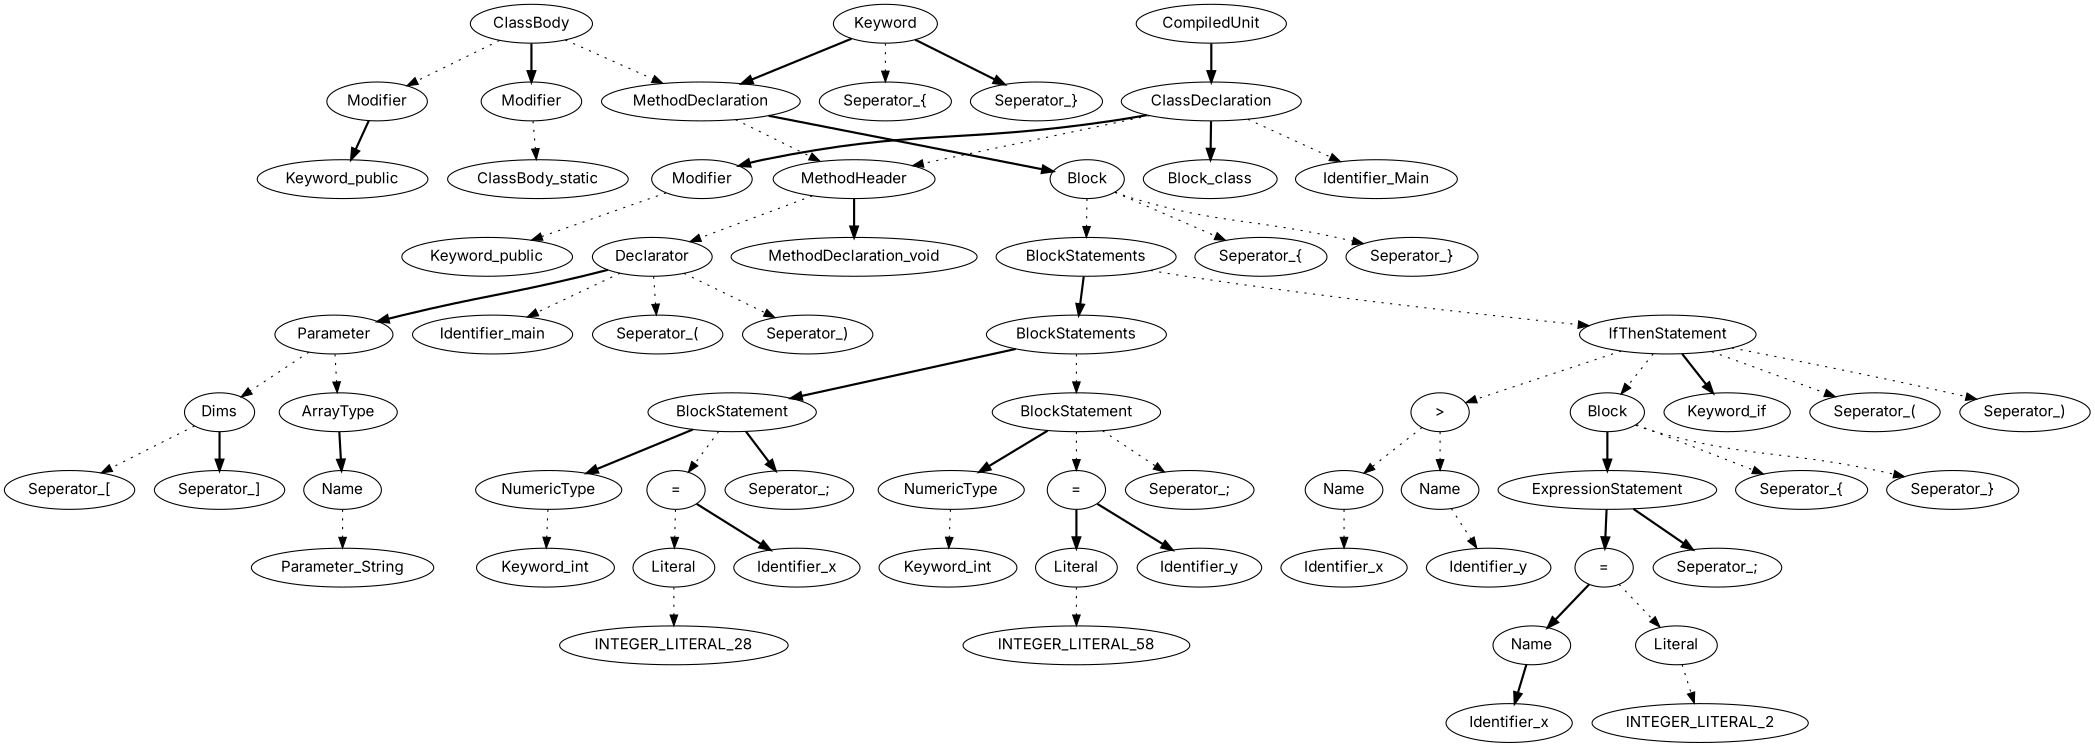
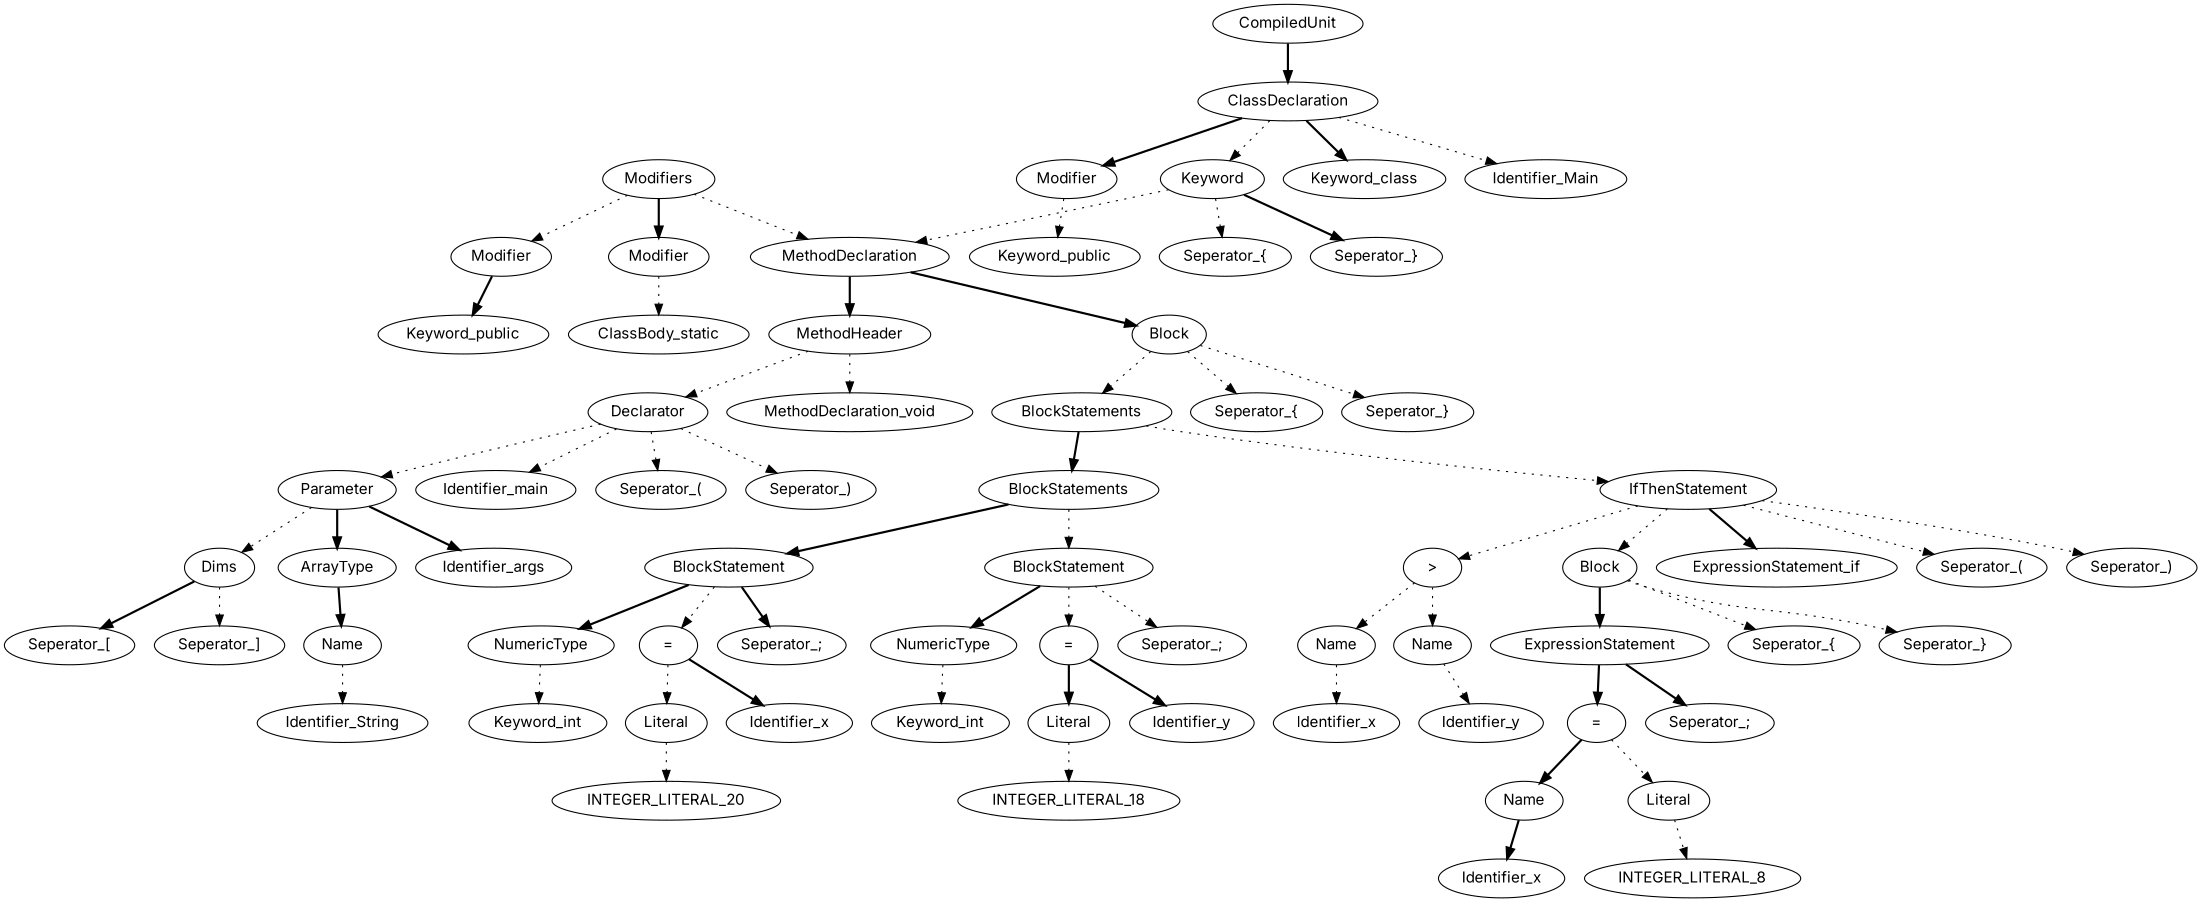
(531, 24) -> (659, 179)
(802, 59) -> (1048, 215)
(773, 138) -> (850, 290)
(1036, 140) -> (1254, 137)
(1210, 179) -> (1364, 179)
(854, 213) -> (850, 368)
(498, 295) -> (496, 449)
(336, 368) -> (337, 523)
(1727, 412) -> (1777, 568)
(220, 446) -> (220, 601)
(153, 447) -> (153, 602)
(343, 568) -> (343, 723)
none -> (494, 568)
(674, 645) -> (666, 801)
(1076, 645) -> (1069, 801)
(1700, 723) -> (1693, 878)
